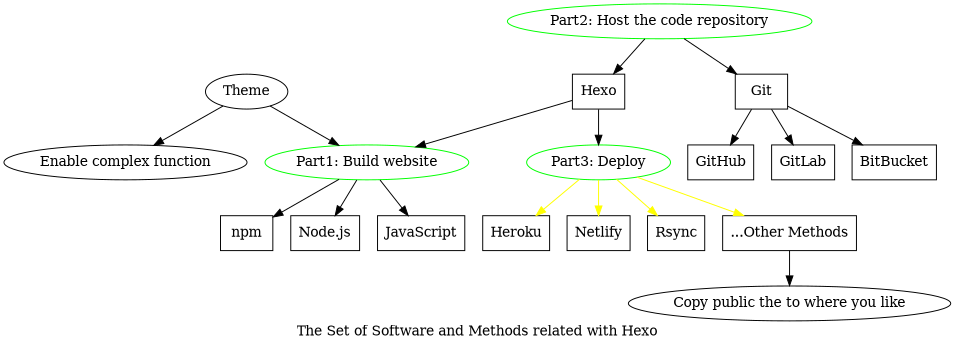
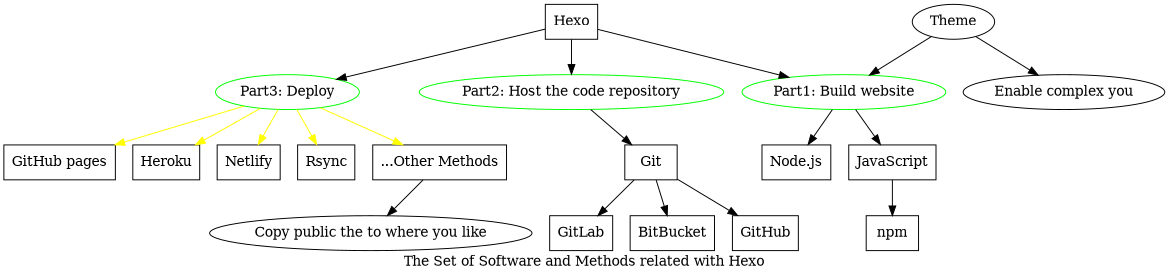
(633, 53) -> (571, 52)
none -> (60, 162)
(125, 162) -> (1064, 92)
(310, 196) -> (892, 193)
